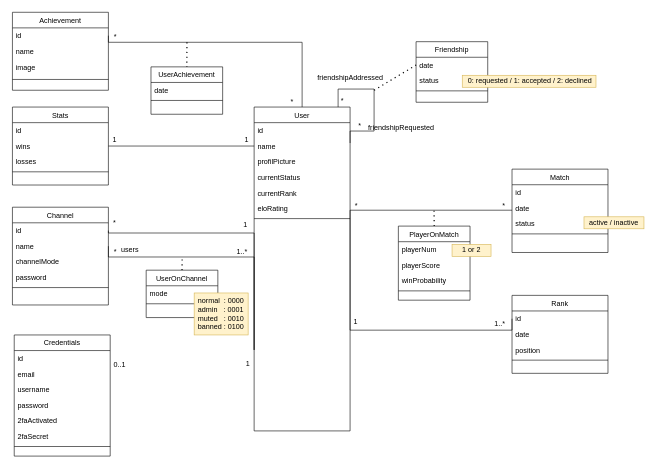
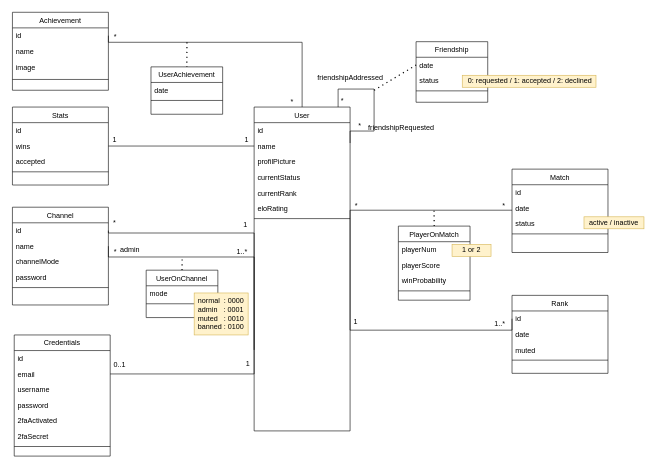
(27, 162) -> (32, 162)
(130, 251) -> (130, 251)
(530, 350) -> (525, 350)
none -> (182, 374)
